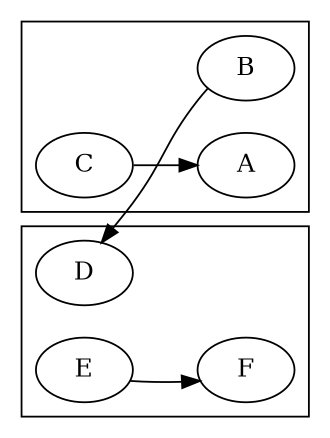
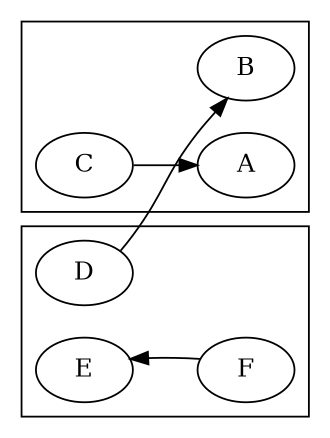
(165, 151) -> (167, 180)
(156, 382) -> (174, 358)
